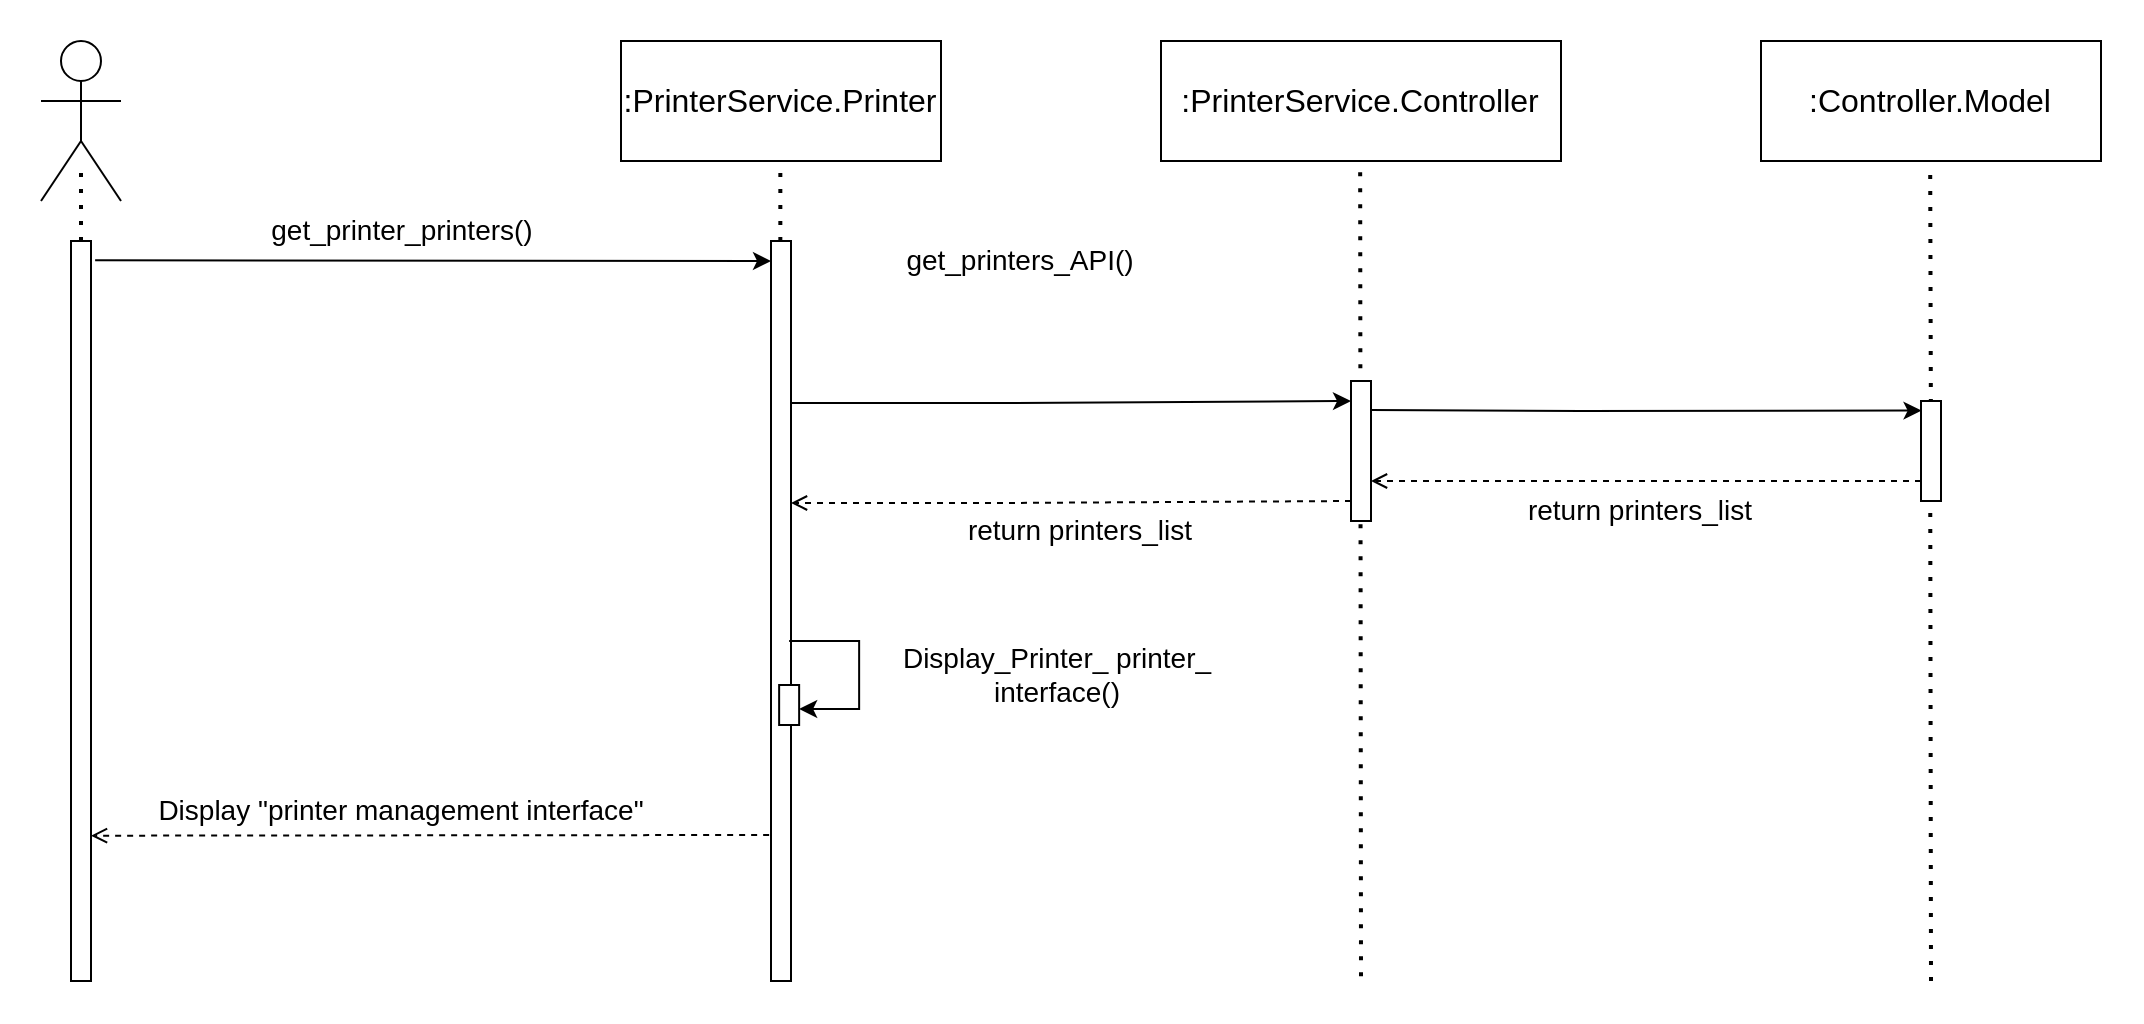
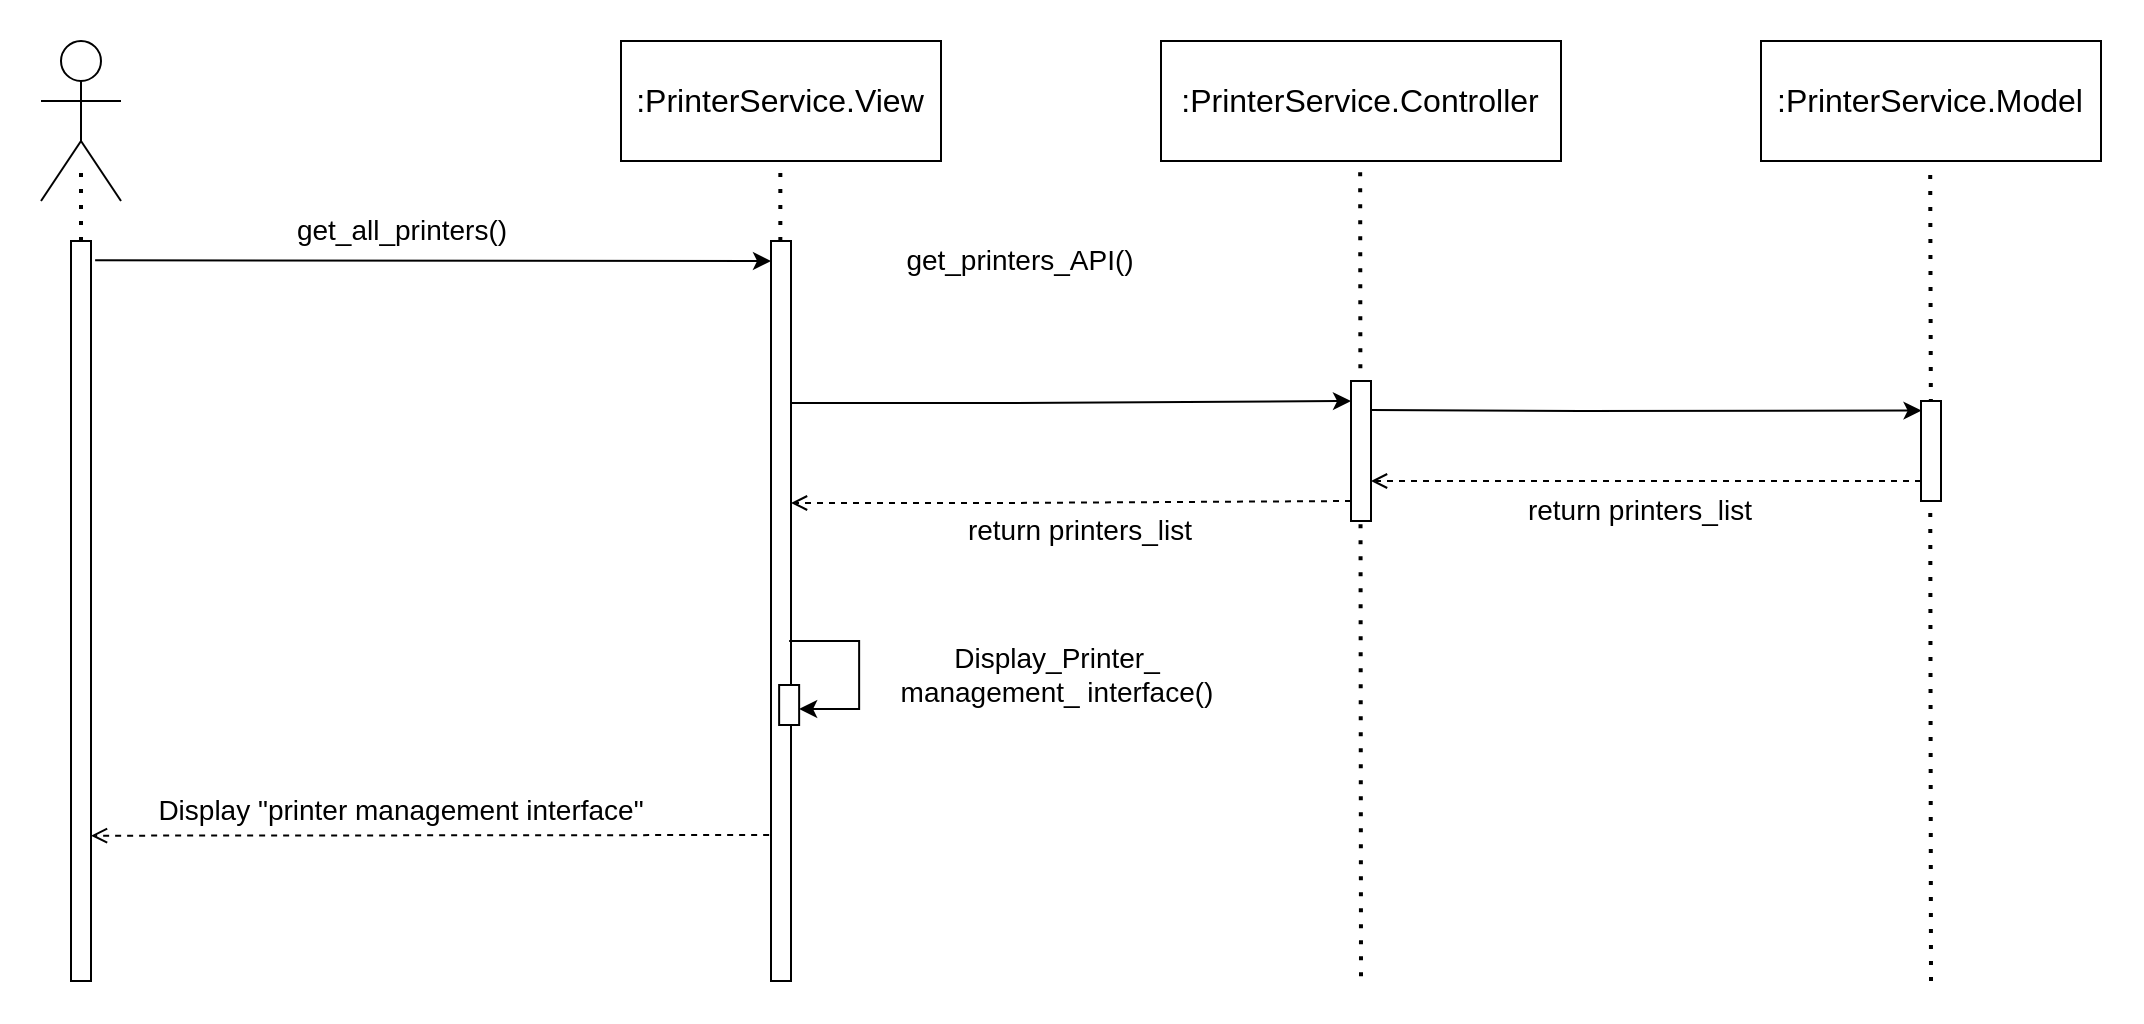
(781, 101) -> (781, 101)
(1931, 101) -> (1931, 101)
(403, 231) -> (403, 231)
(1058, 675) -> (1058, 675)
